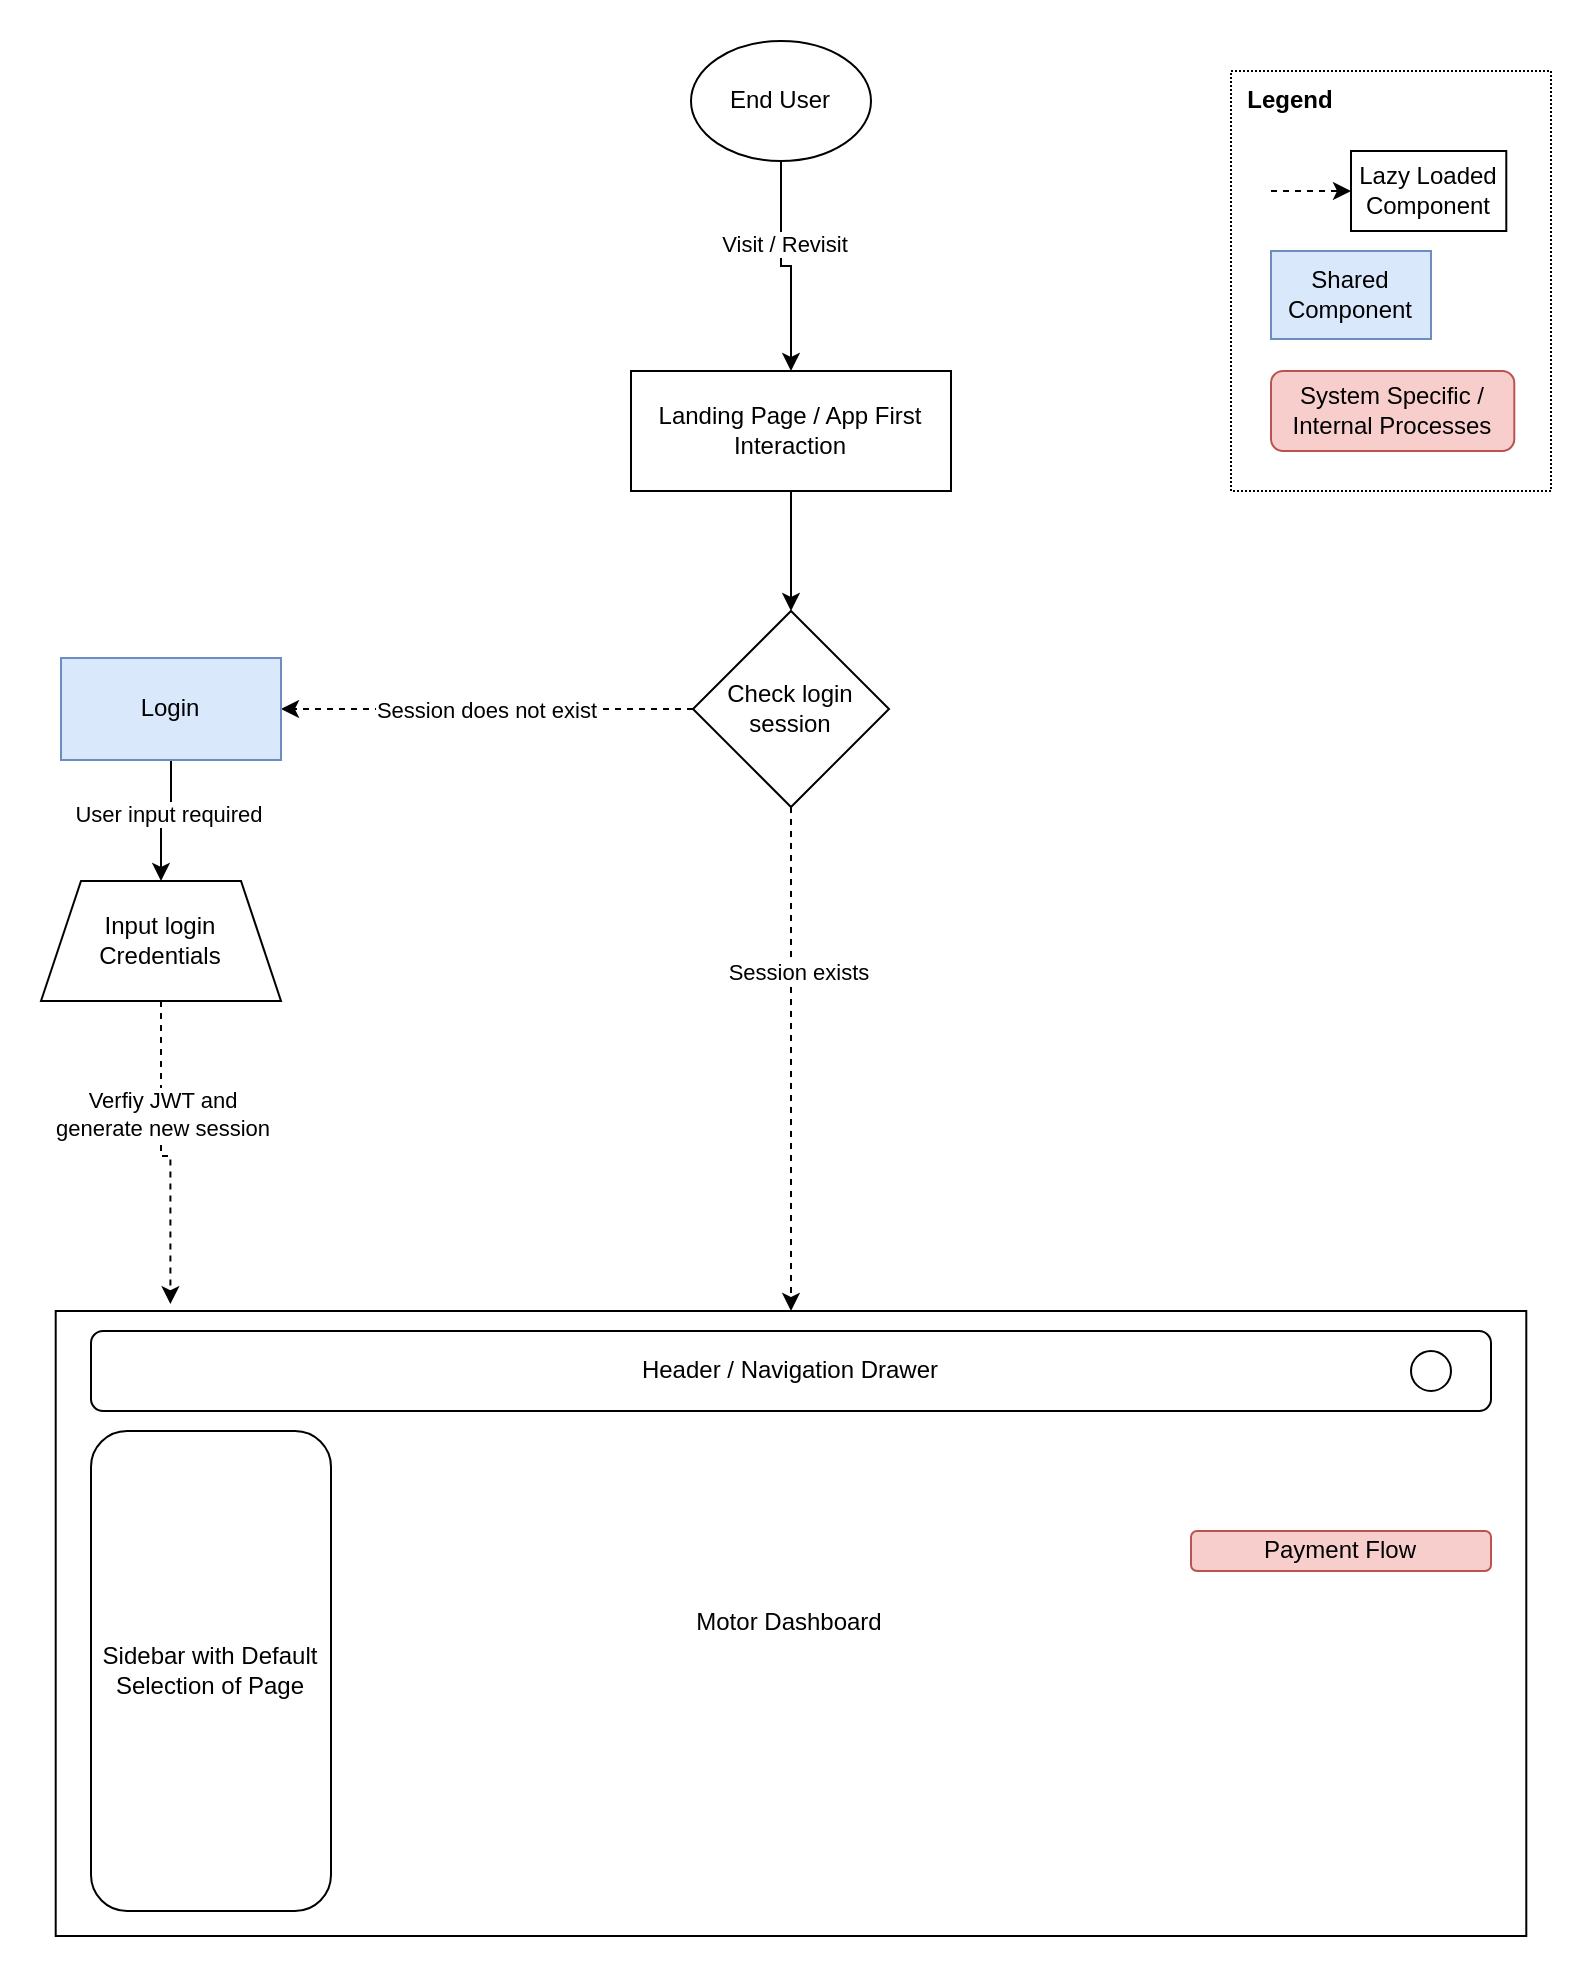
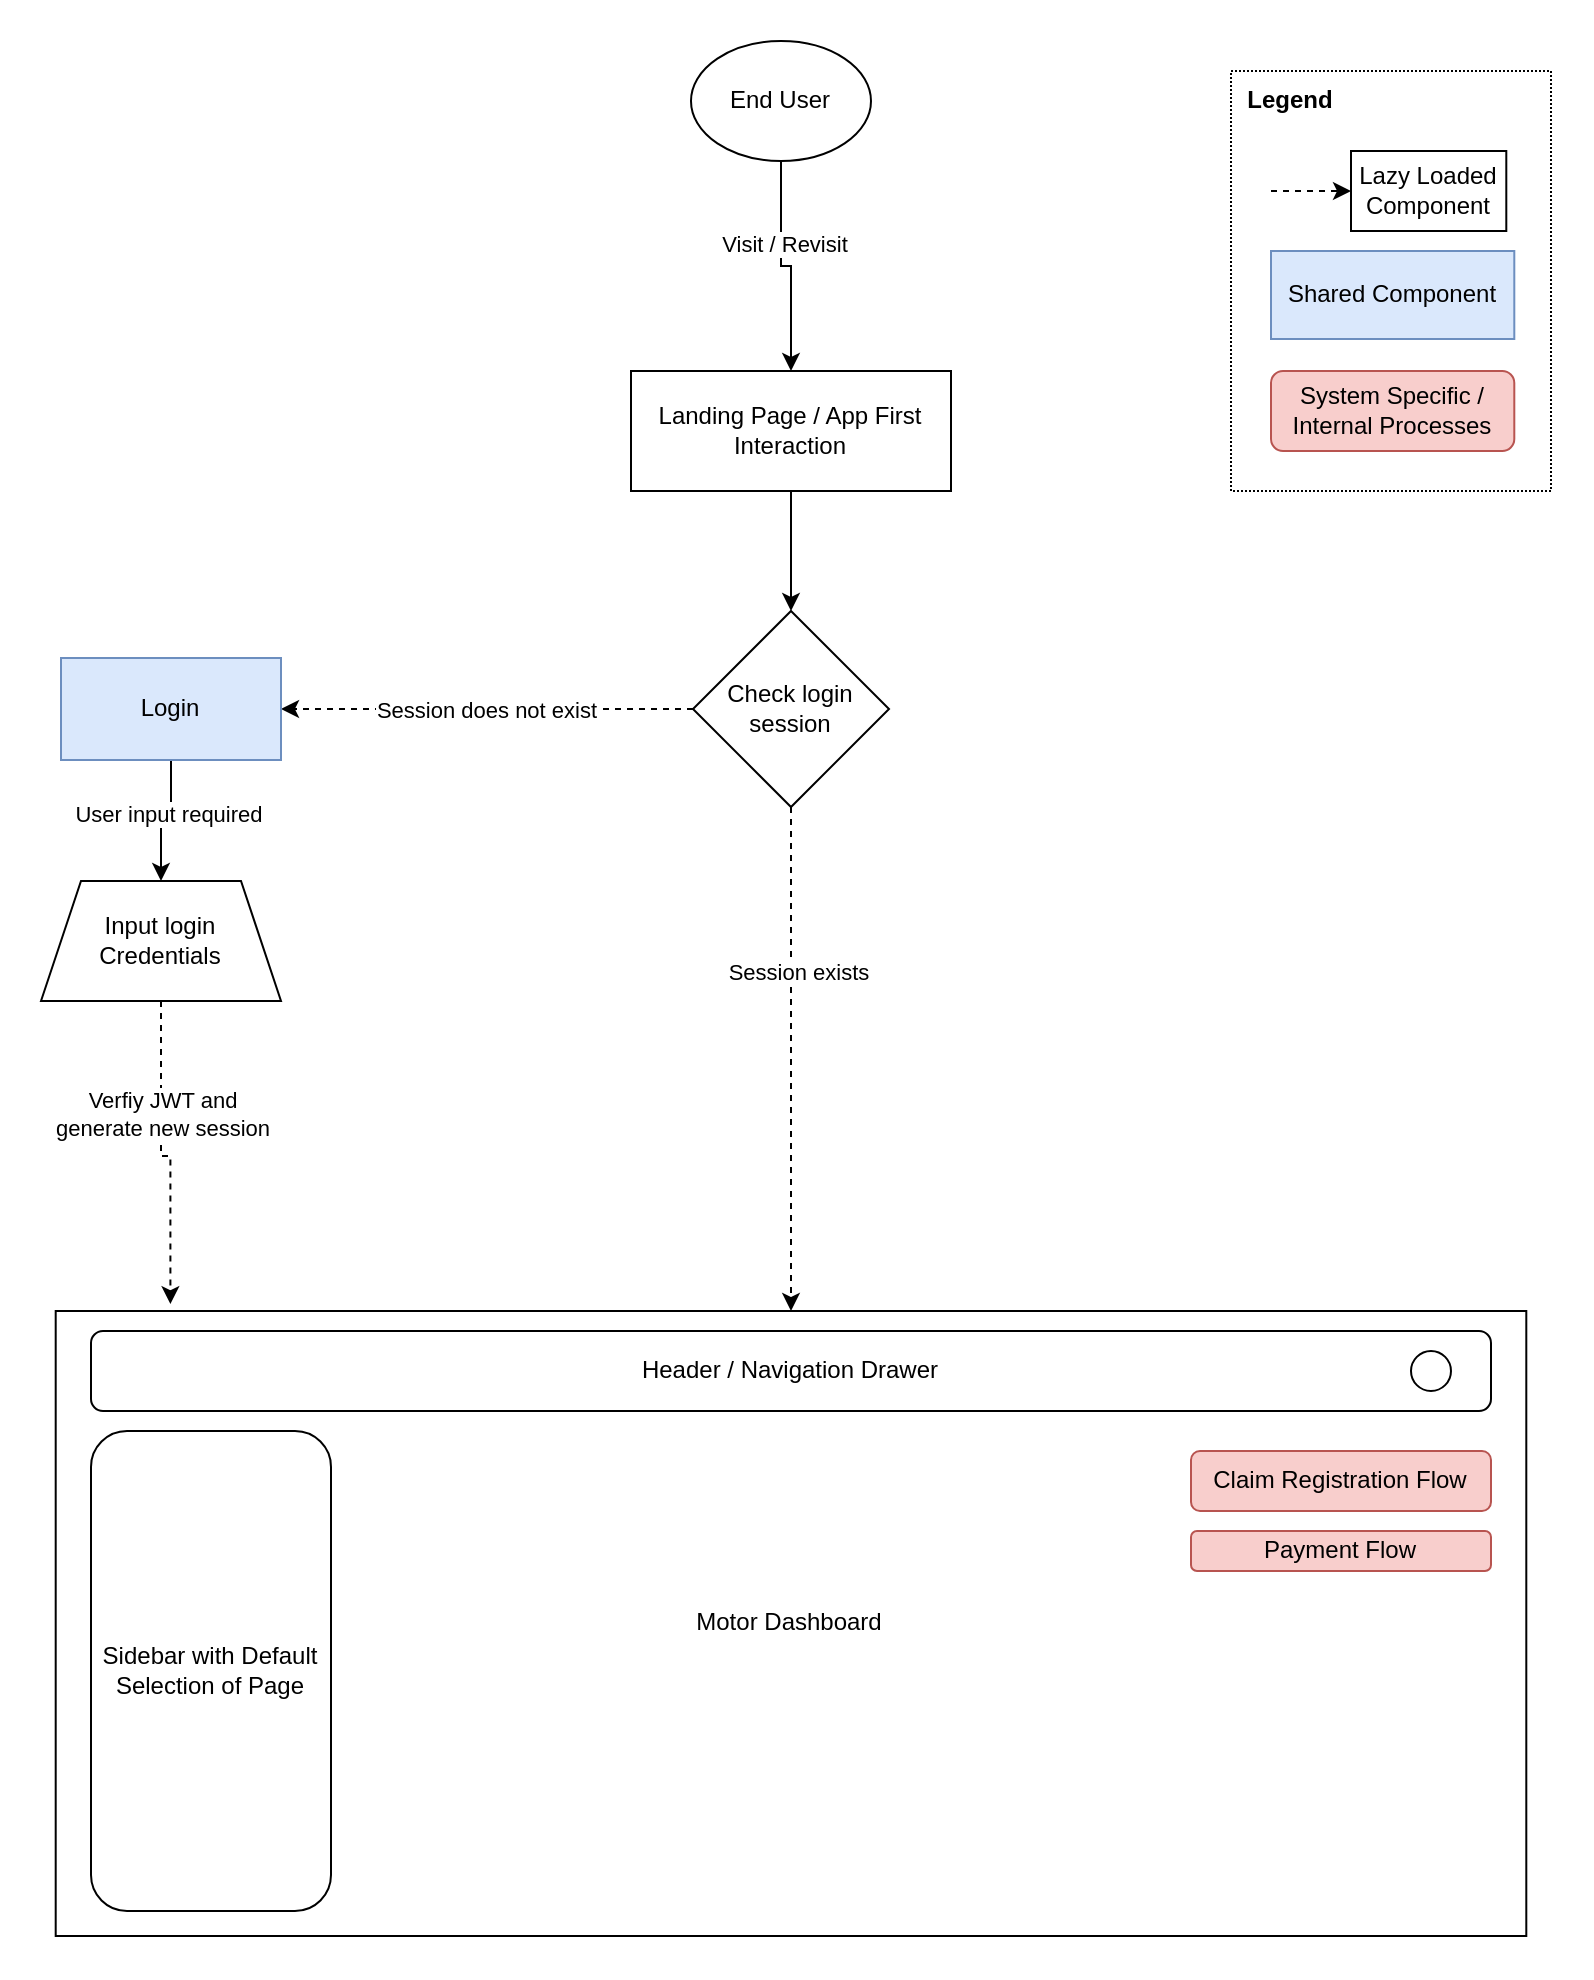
(1351, 295) -> (1393, 295)
none -> (1341, 1481)
